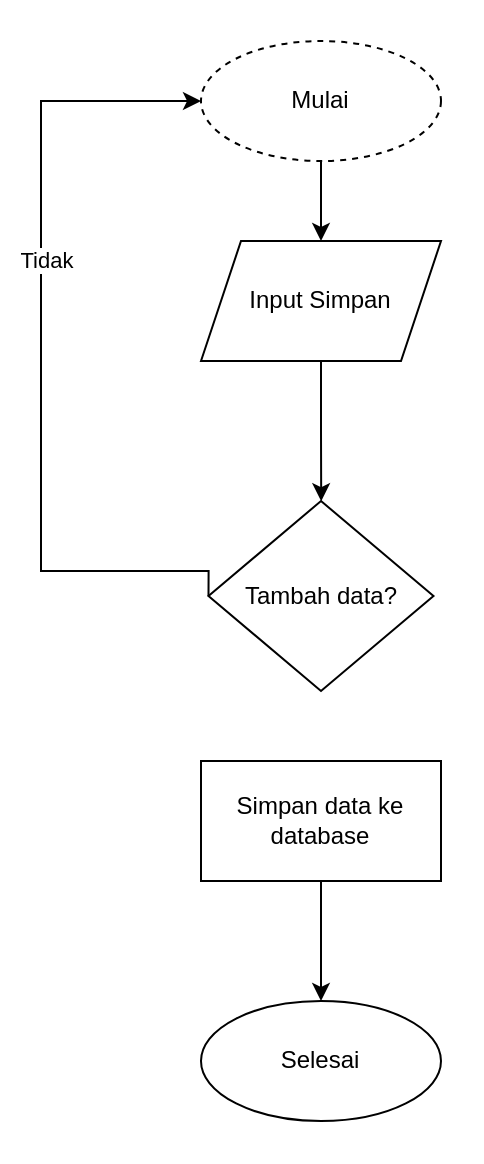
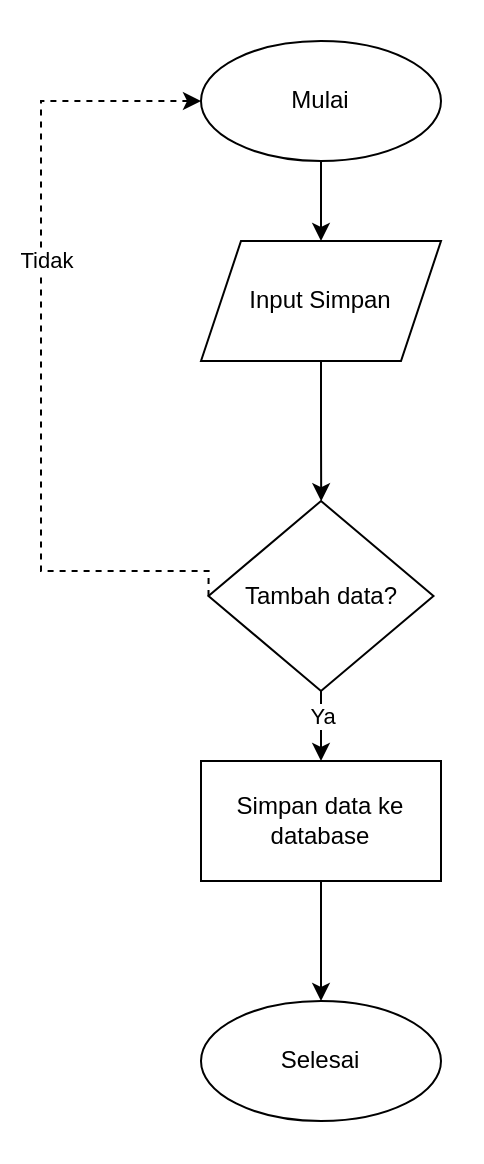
(321, 101) -> (321, 101)
(41, 515) -> (41, 515)
none -> (321, 704)
